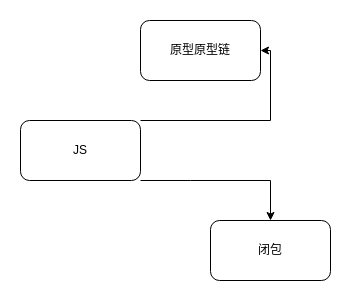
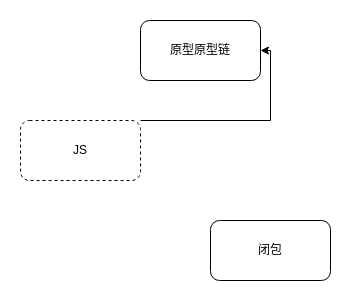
(81, 151) -> (81, 151)
(222, 181) -> none
